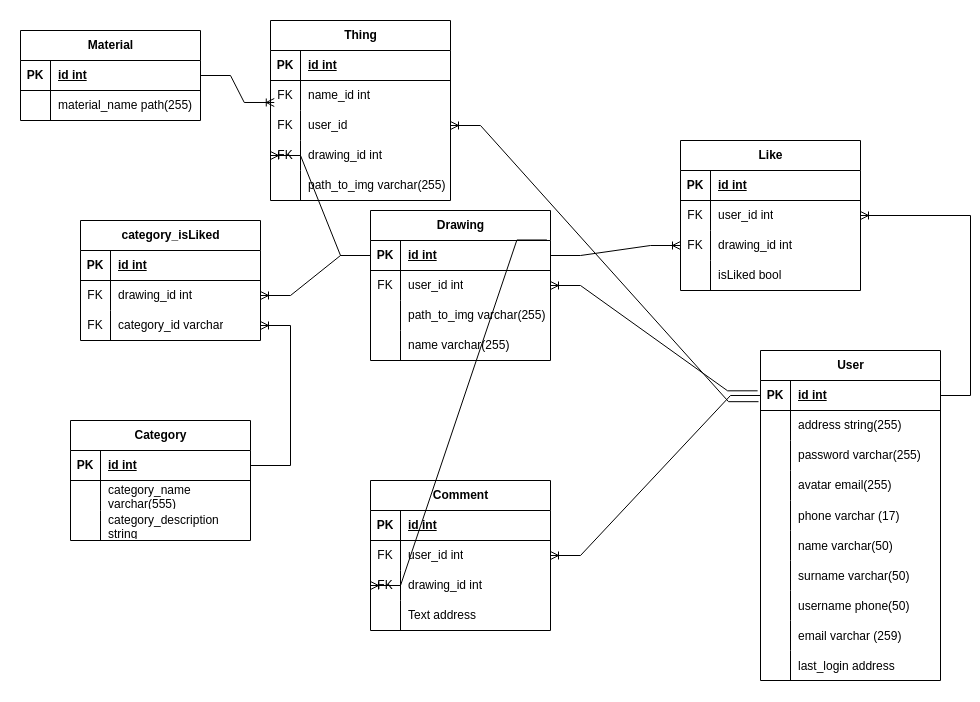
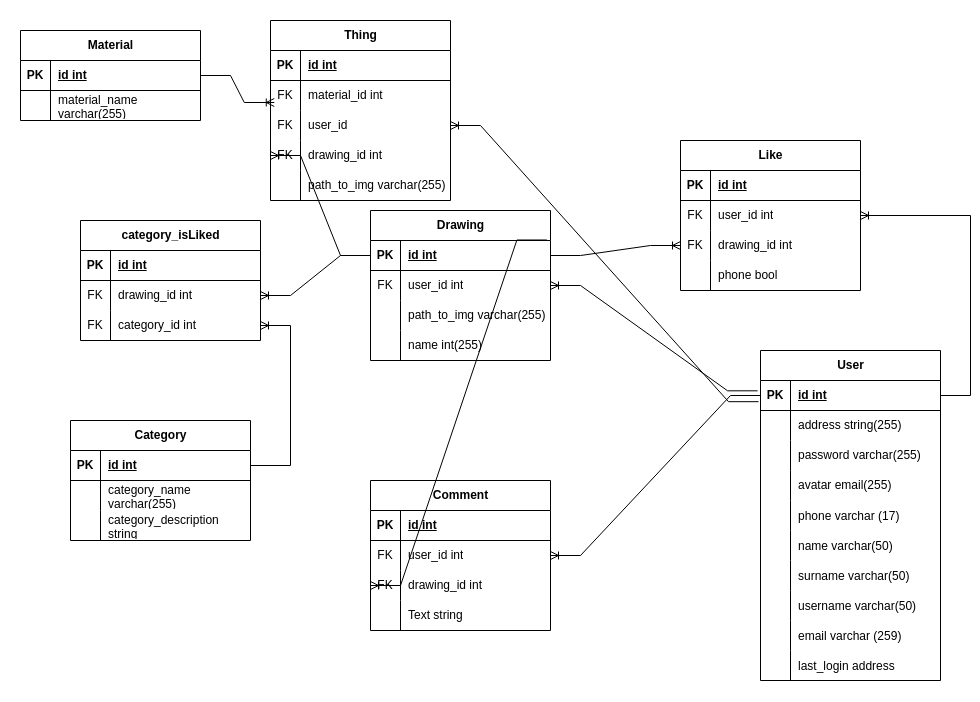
(341, 96) -> (351, 96)
(130, 106) -> (130, 106)
(753, 276) -> (749, 276)
(179, 326) -> (164, 326)
(464, 346) -> (449, 346)
(180, 496) -> (180, 496)
(857, 606) -> (864, 606)
(447, 616) -> (442, 616)
